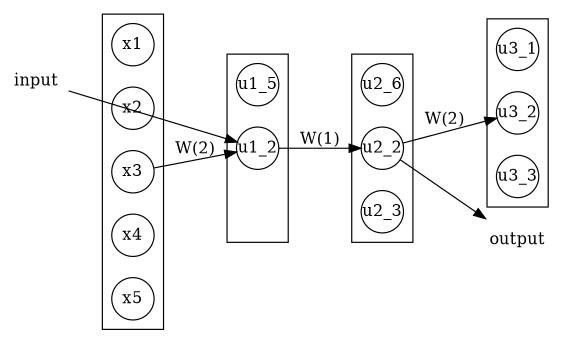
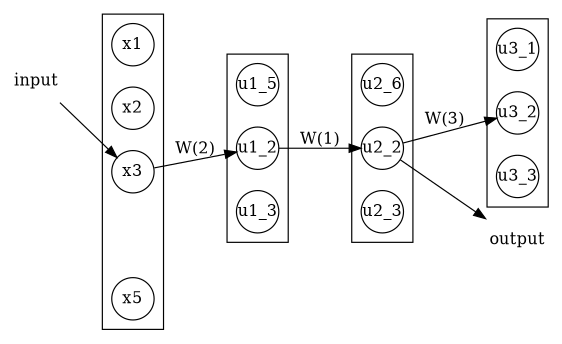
(147, 115) -> (84, 126)
(445, 119) -> (445, 119)
none -> (258, 212)
(133, 235) -> none
